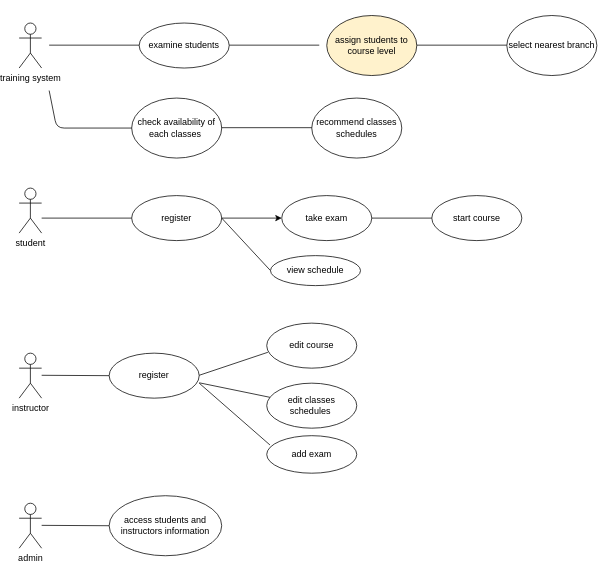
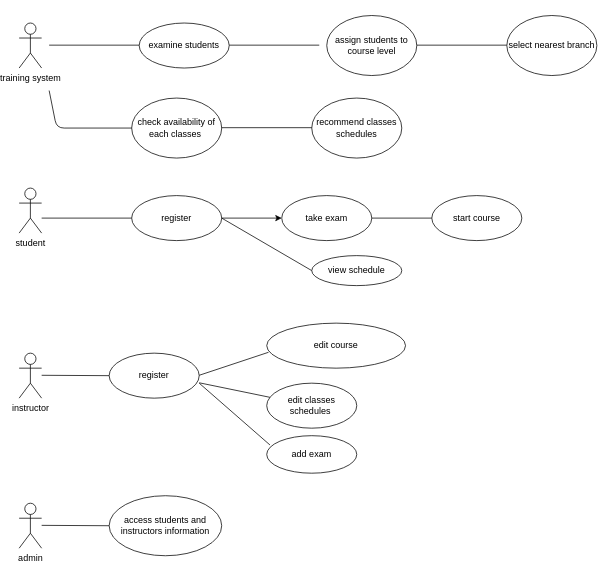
(372, 45) -> (372, 45)
(315, 270) -> (357, 270)
(312, 345) -> (336, 345)
